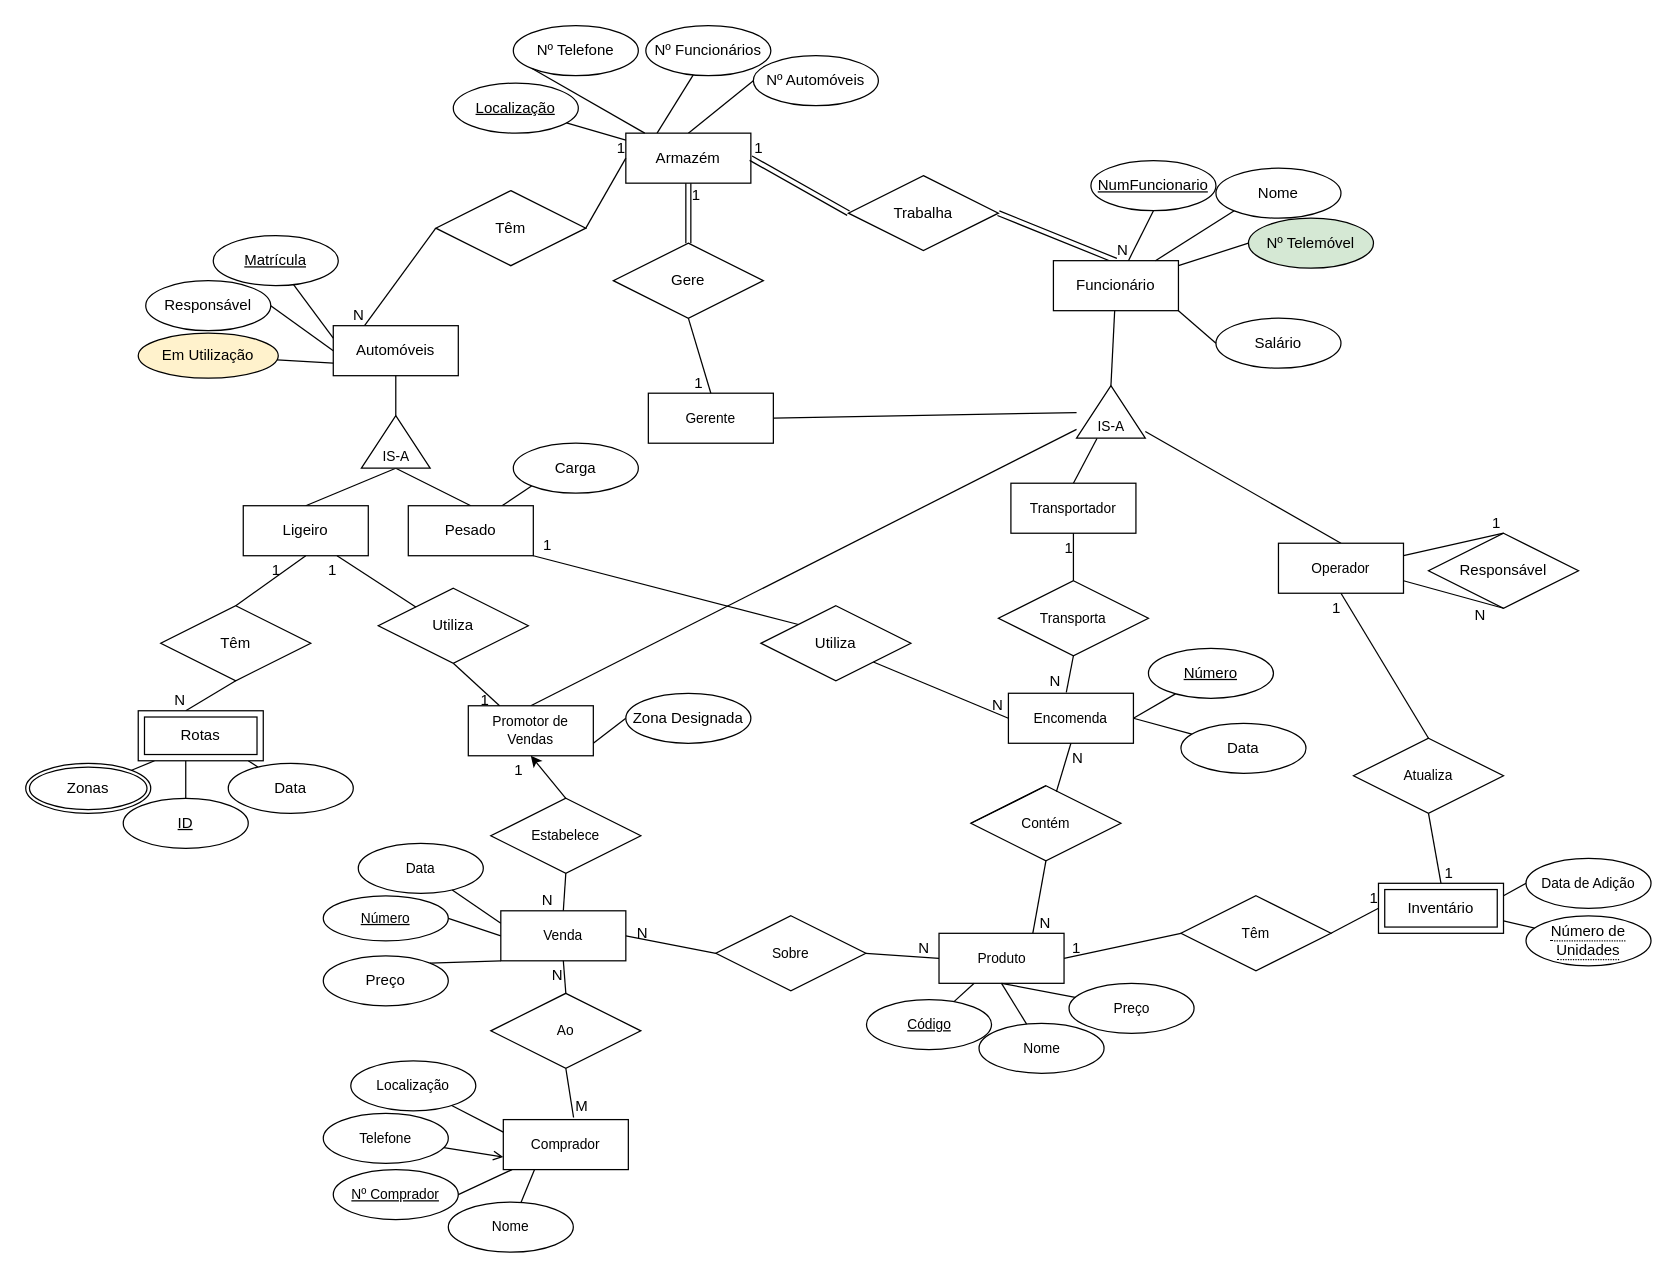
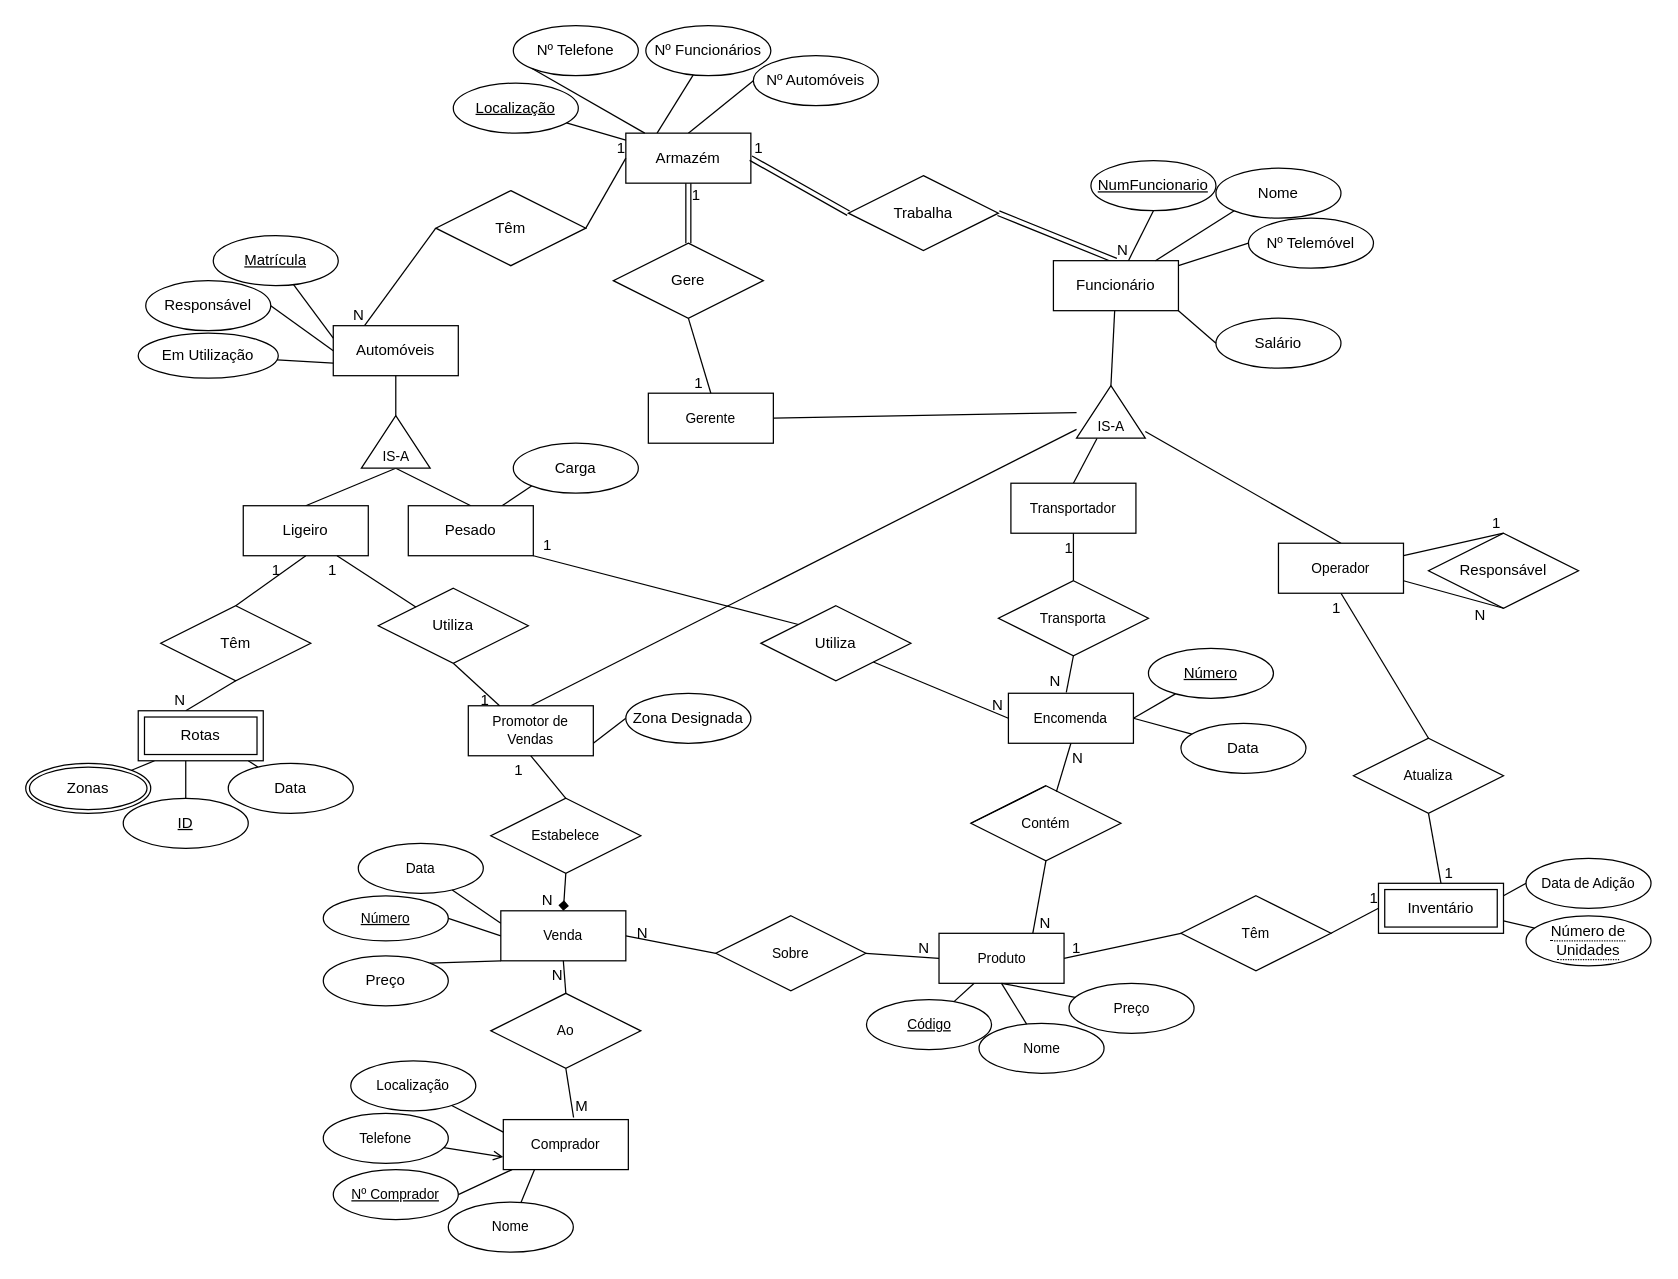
(1311, 243) -> (1311, 243)
(208, 356) -> (208, 356)
(536, 763) -> (534, 759)
(563, 906) -> (564, 900)
